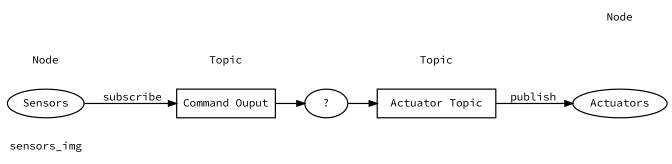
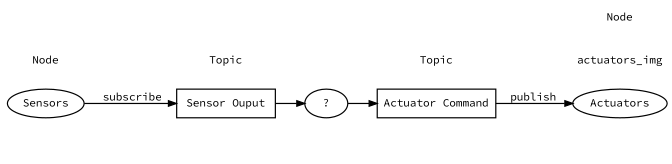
none -> (620, 60)
(226, 103) -> (226, 103)
(437, 103) -> (437, 103)
(46, 146) -> none
